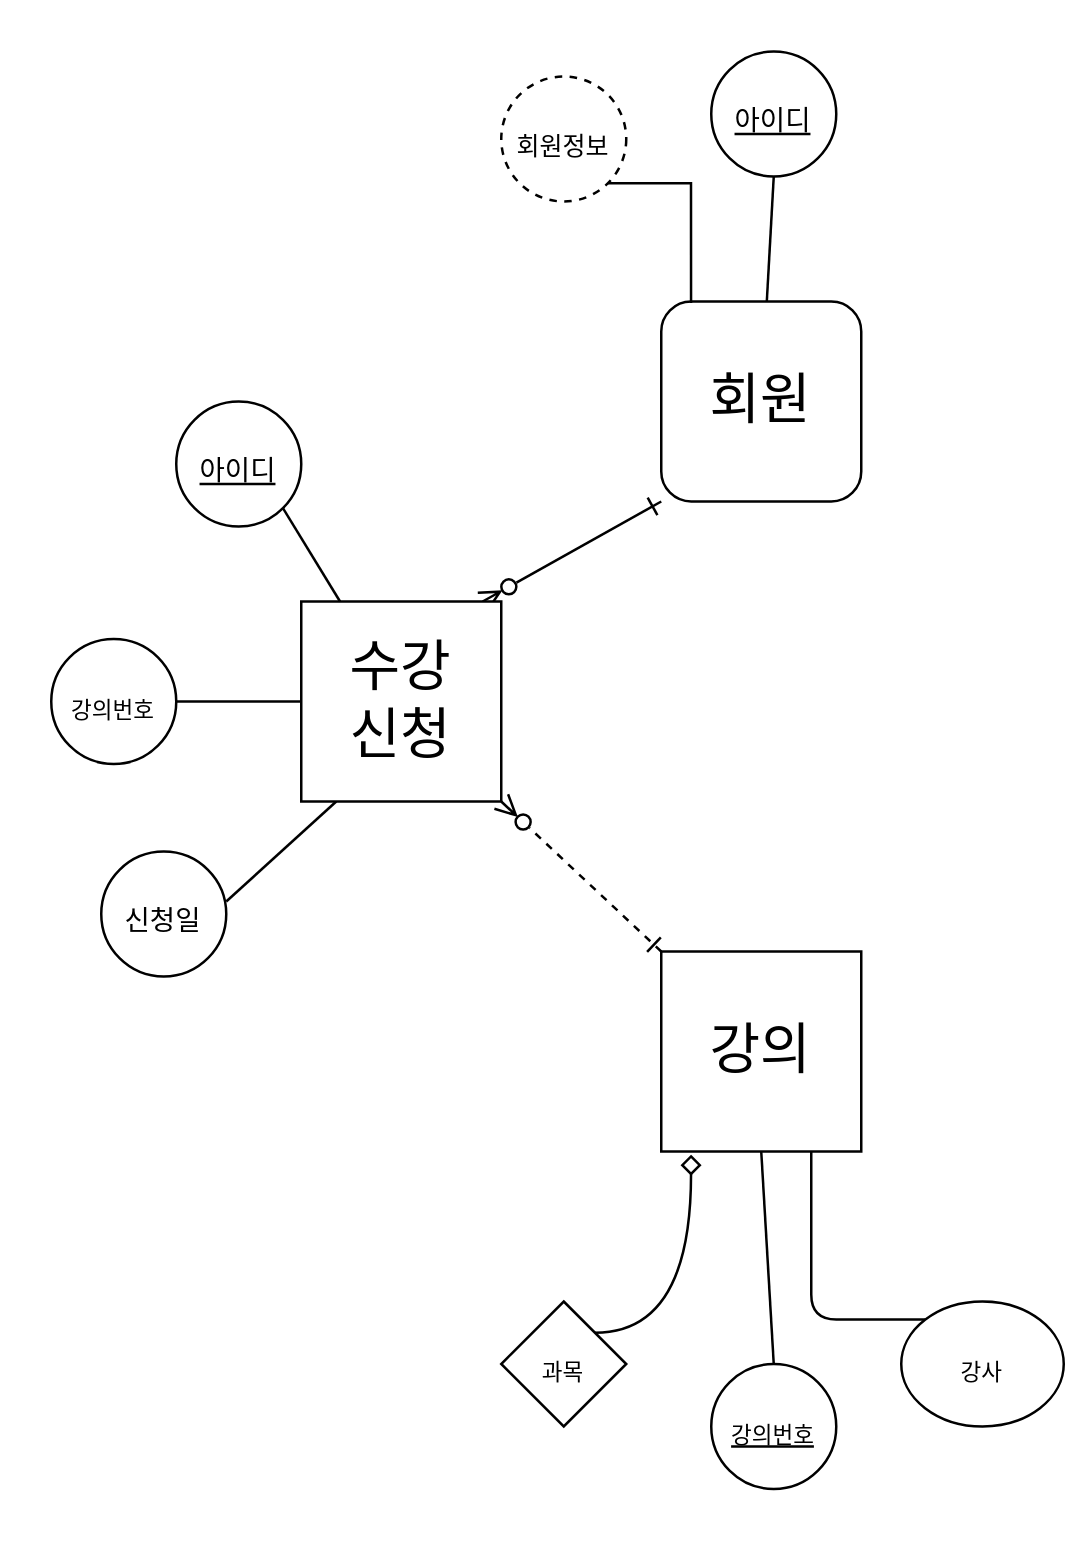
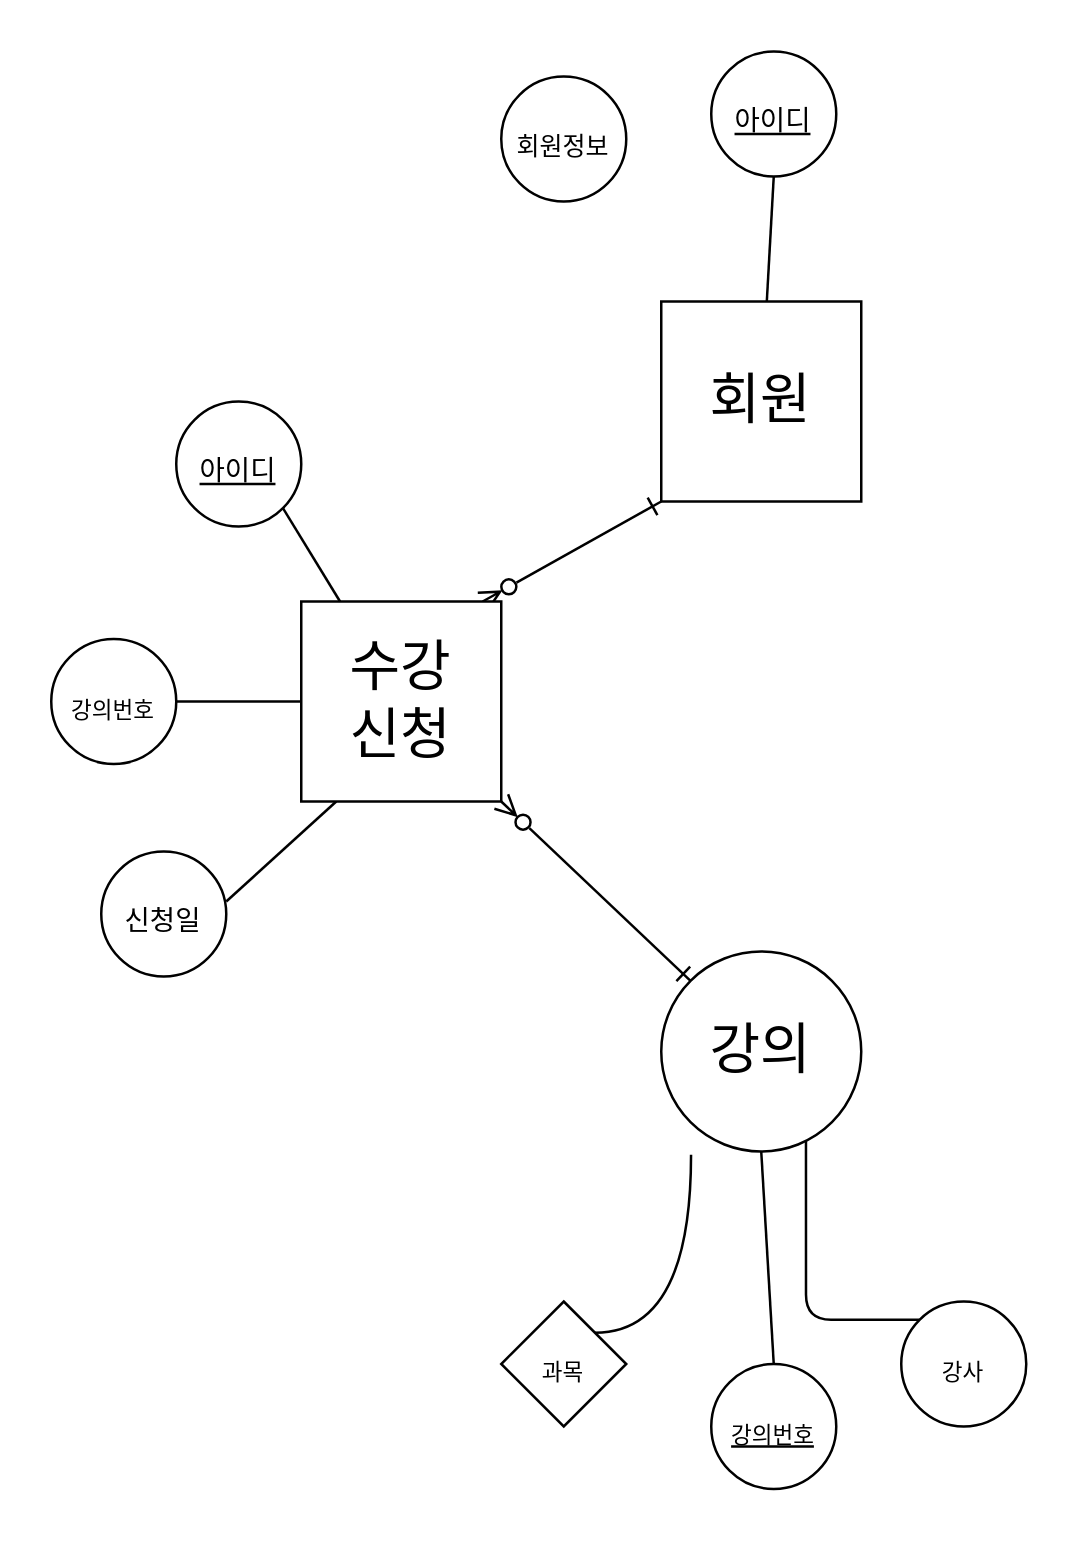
(564, 139) -> (564, 139)
(691, 200) -> none
(761, 401) -> (761, 401)
(595, 890) -> (610, 905)
(761, 1051) -> (761, 1051)
(679, 1265) -> (680, 1254)
(983, 1364) -> (964, 1364)
